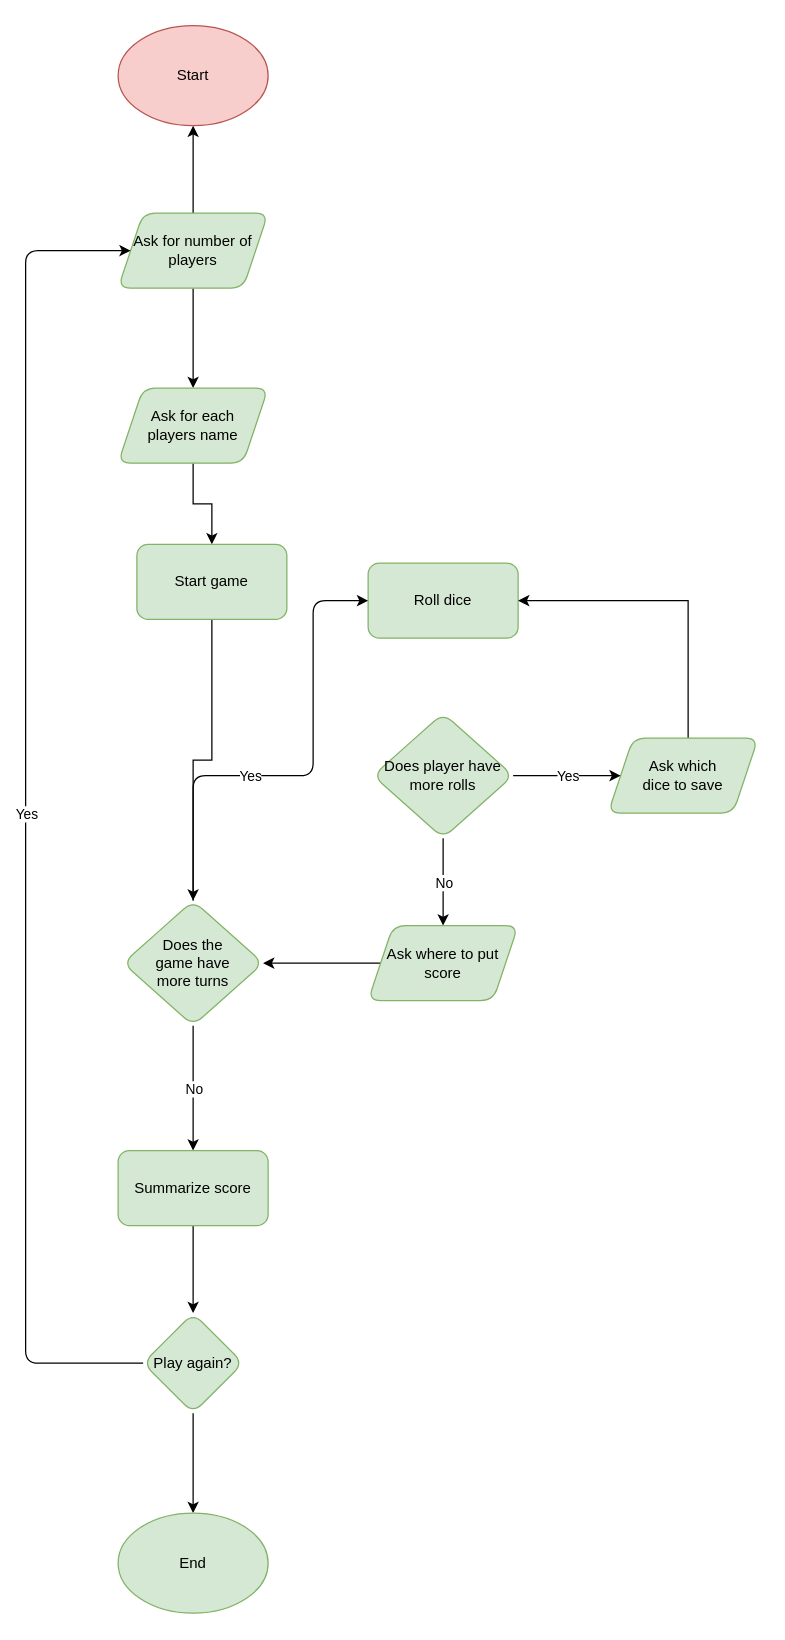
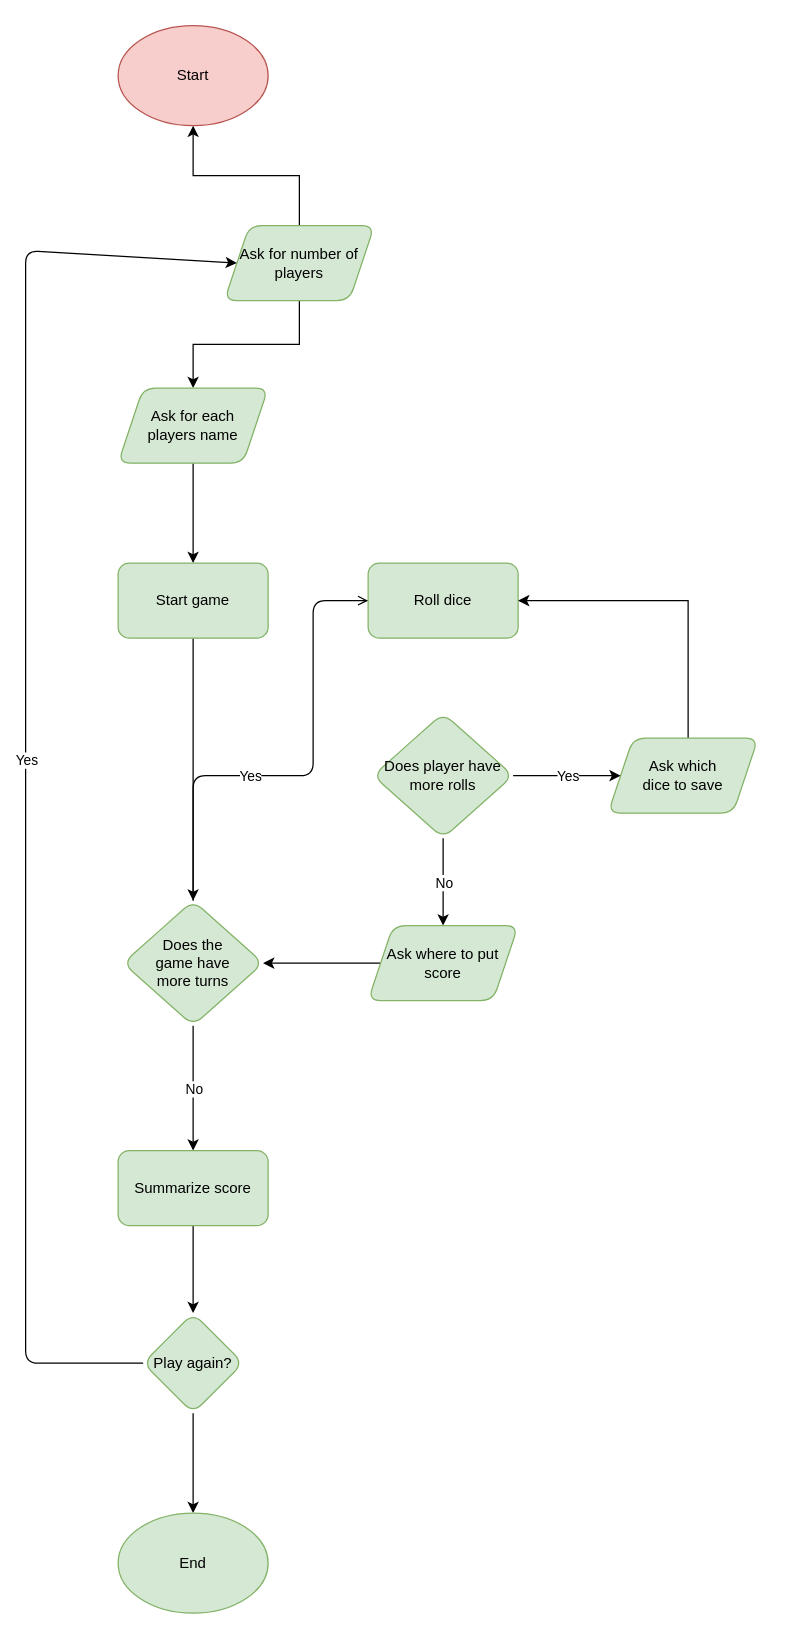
(193, 251) -> (299, 263)
(212, 582) -> (193, 601)
(358, 601) -> (360, 601)
